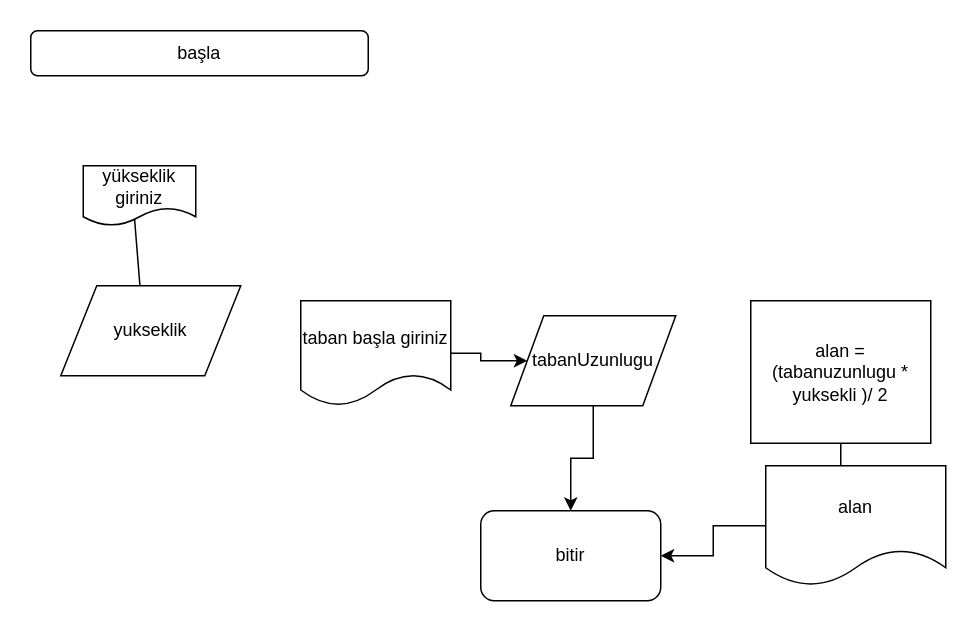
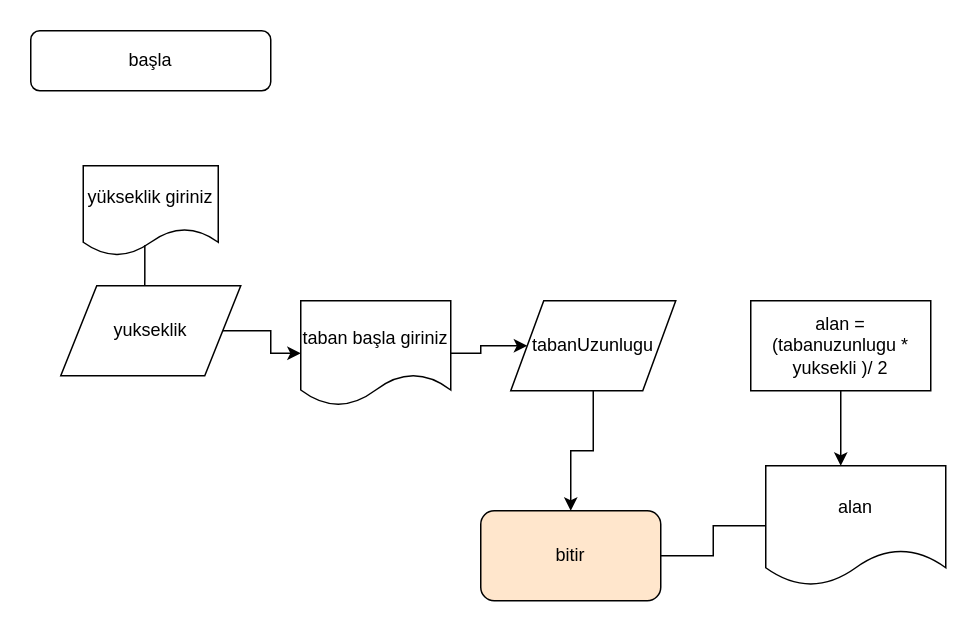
(200, 53) -> (151, 61)
(140, 196) -> (151, 211)
none -> (268, 331)
(593, 361) -> (593, 346)
(841, 372) -> (841, 346)
(571, 556) -> (571, 556)
(672, 556) -> (667, 556)
